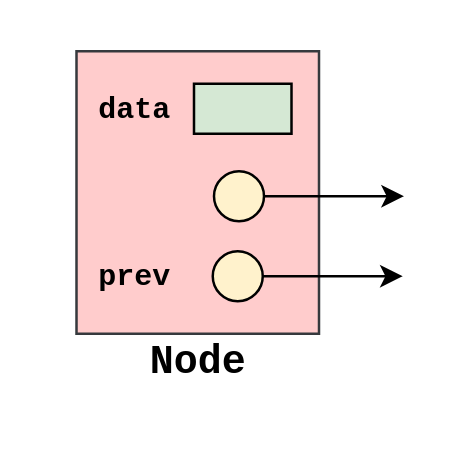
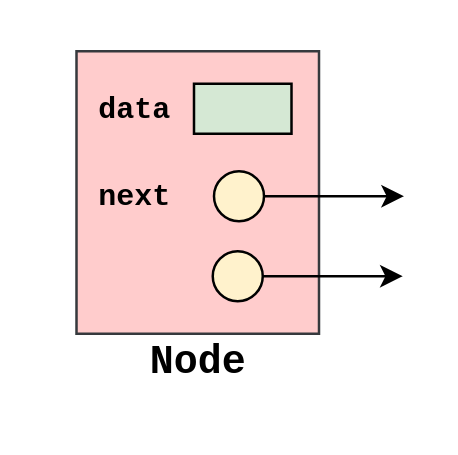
none -> (126, 196)
(125, 276) -> none
